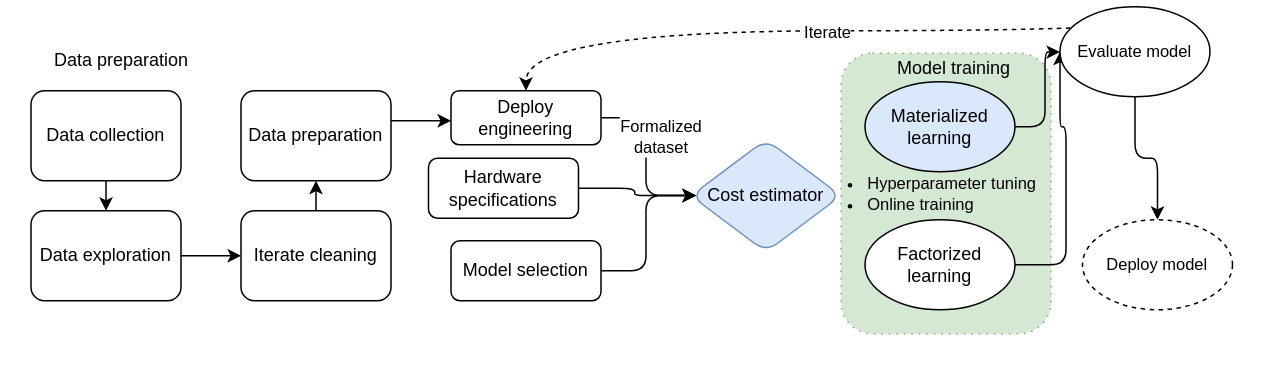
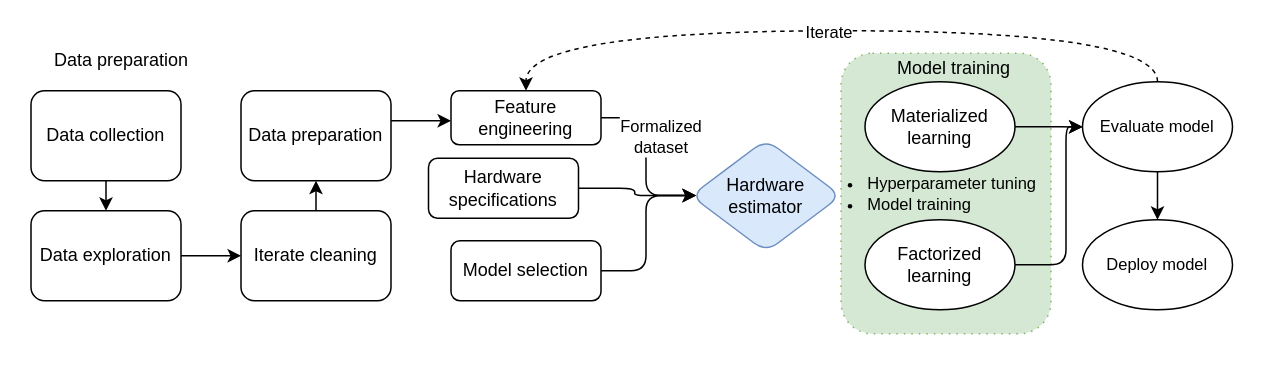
(1135, 52) -> (1157, 127)
(526, 118) -> (526, 118)
(940, 127) -> (940, 127)
(909, 194) -> (909, 194)
(766, 196) -> (766, 196)
(1157, 265) -> (1157, 265)
